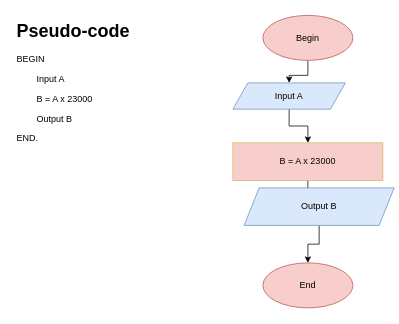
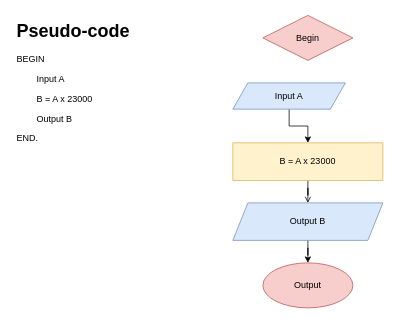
(308, 38) -> (308, 38)
(300, 75) -> none
(308, 162) -> (308, 162)
(319, 207) -> (308, 222)
(308, 285) -> (308, 285)
